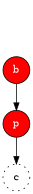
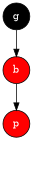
none -> (16, 16)
(16, 178) -> none
